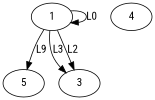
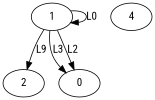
(24, 83) -> (24, 83)
(79, 83) -> (79, 83)
